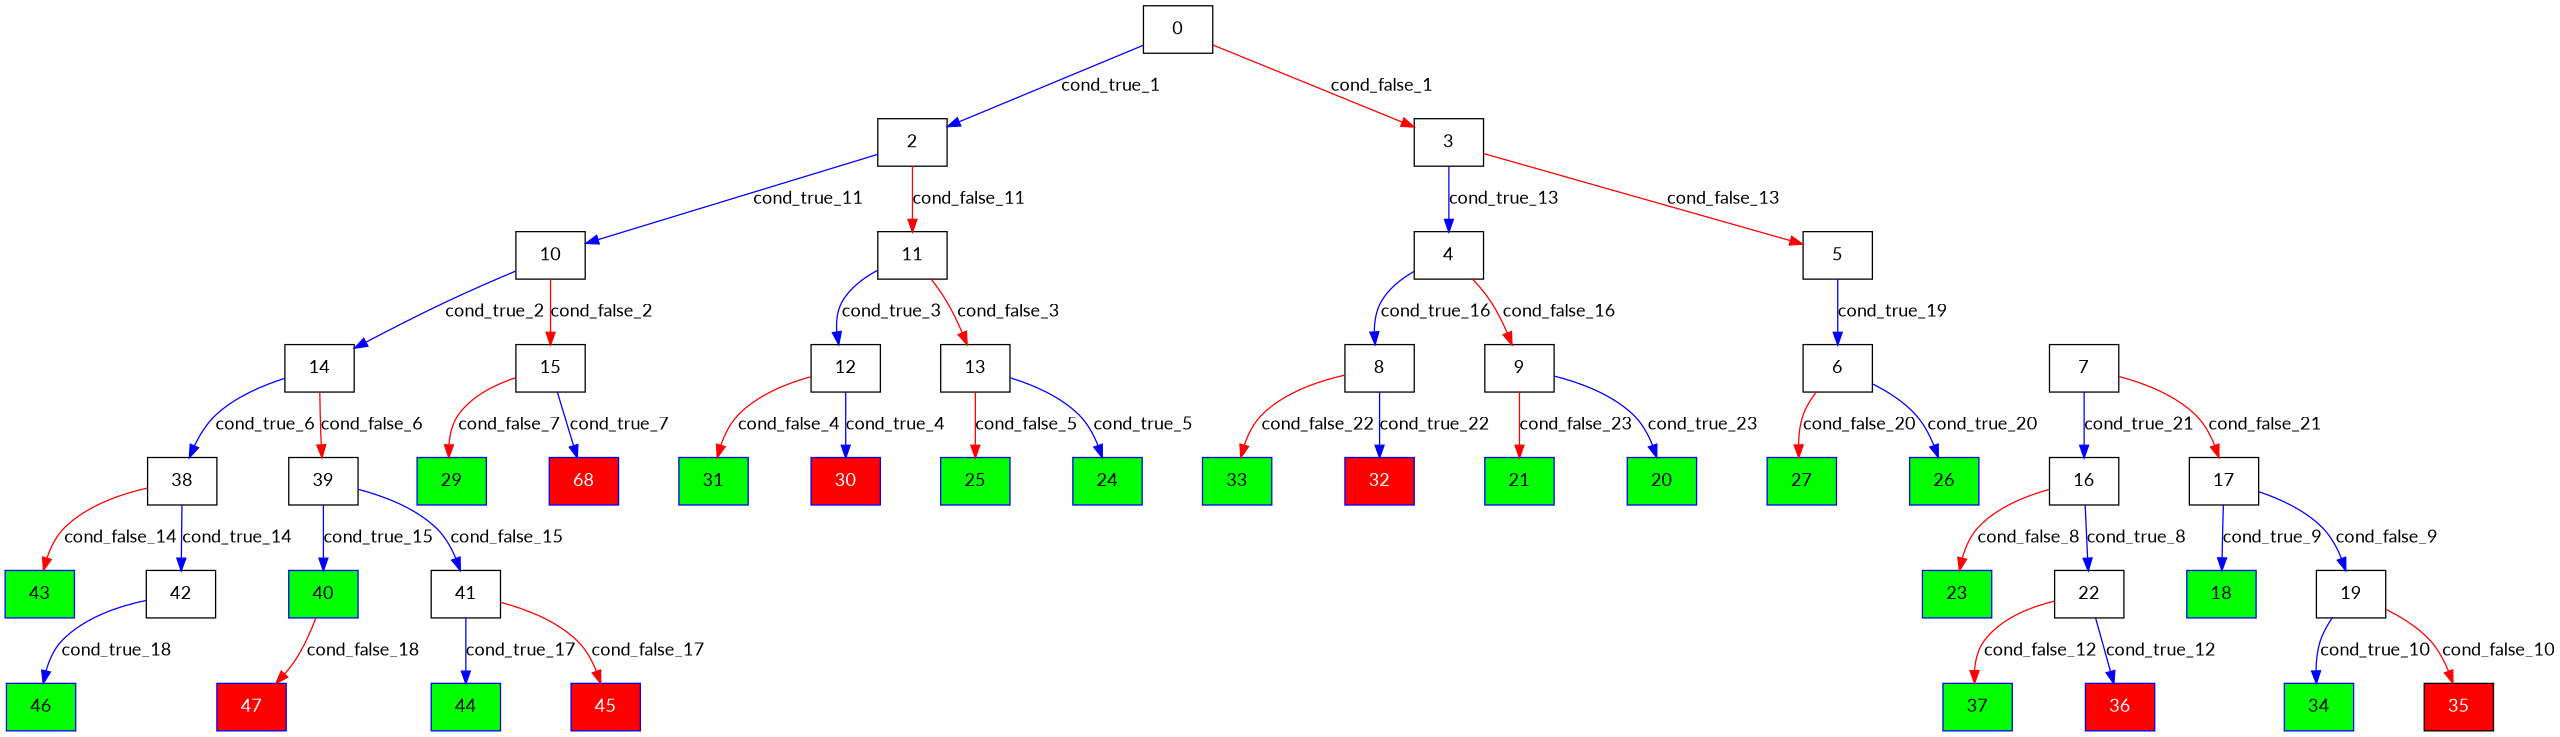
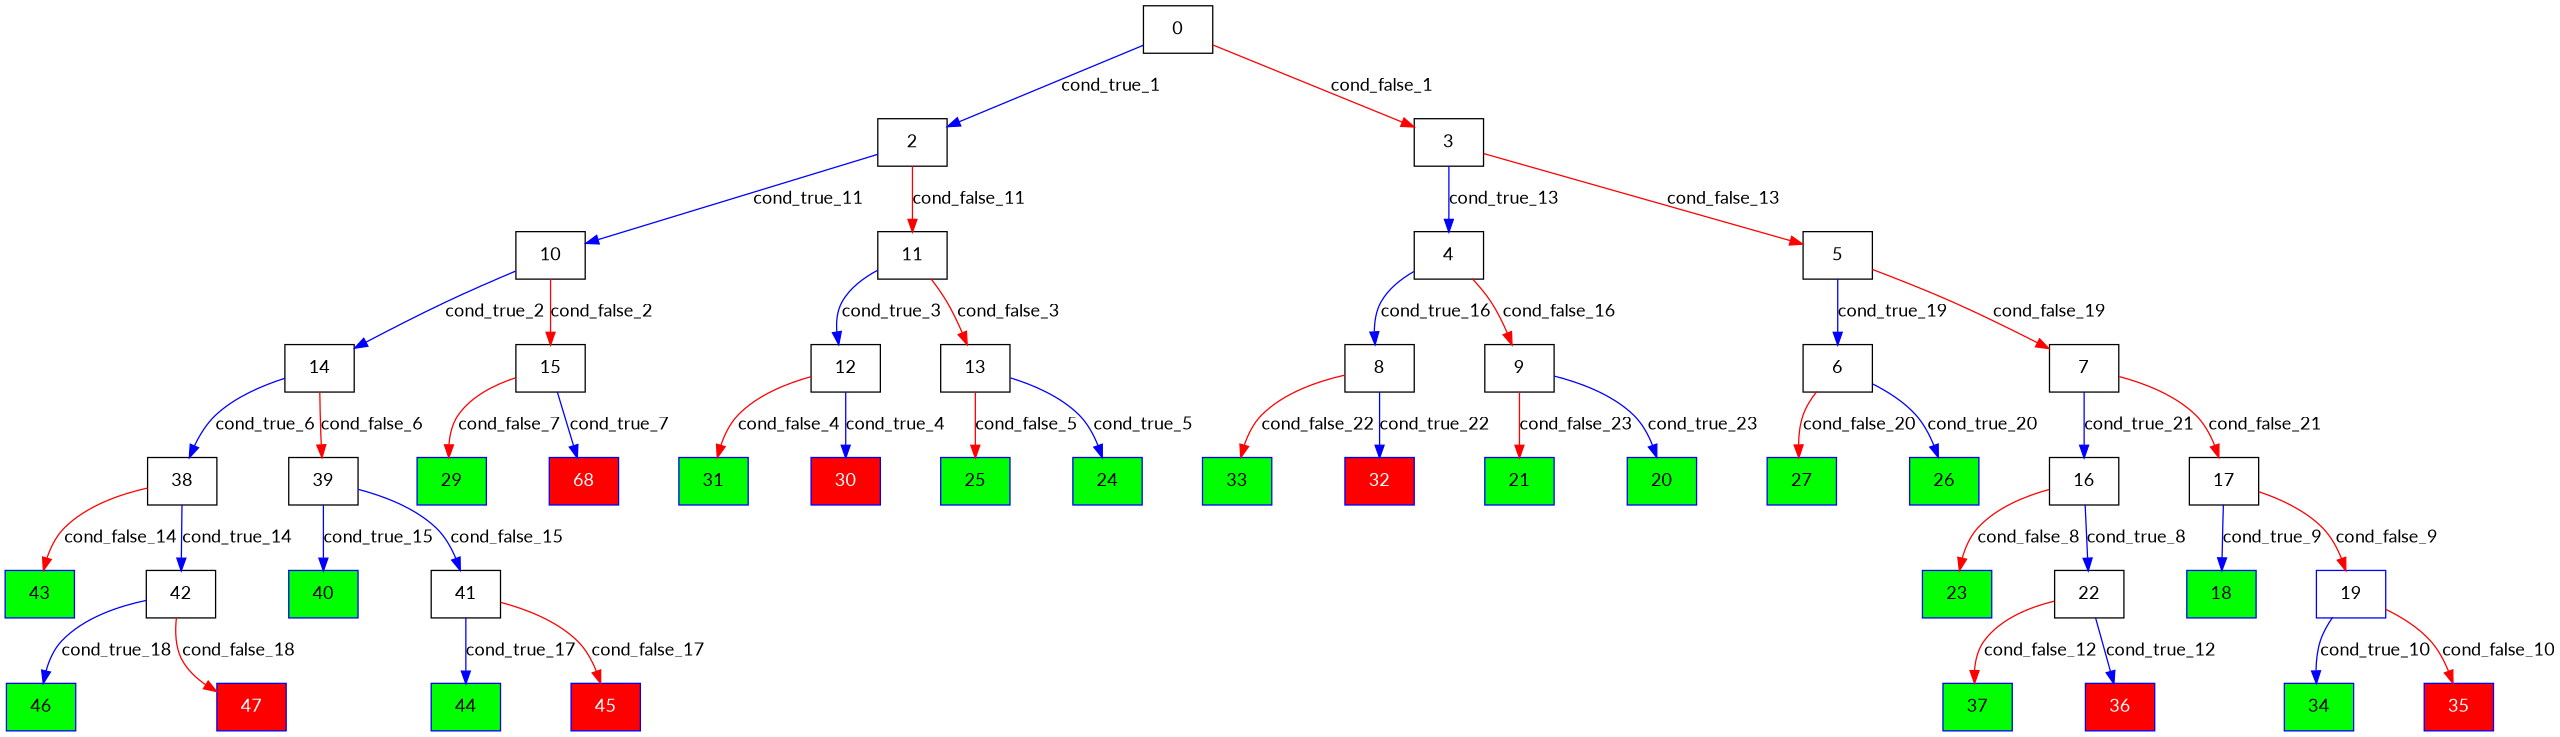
none -> (1956, 303)
(2308, 516) -> (2308, 516)
(2351, 594) -> (2351, 594)
(303, 647) -> (180, 656)
(2459, 707) -> (2459, 707)
